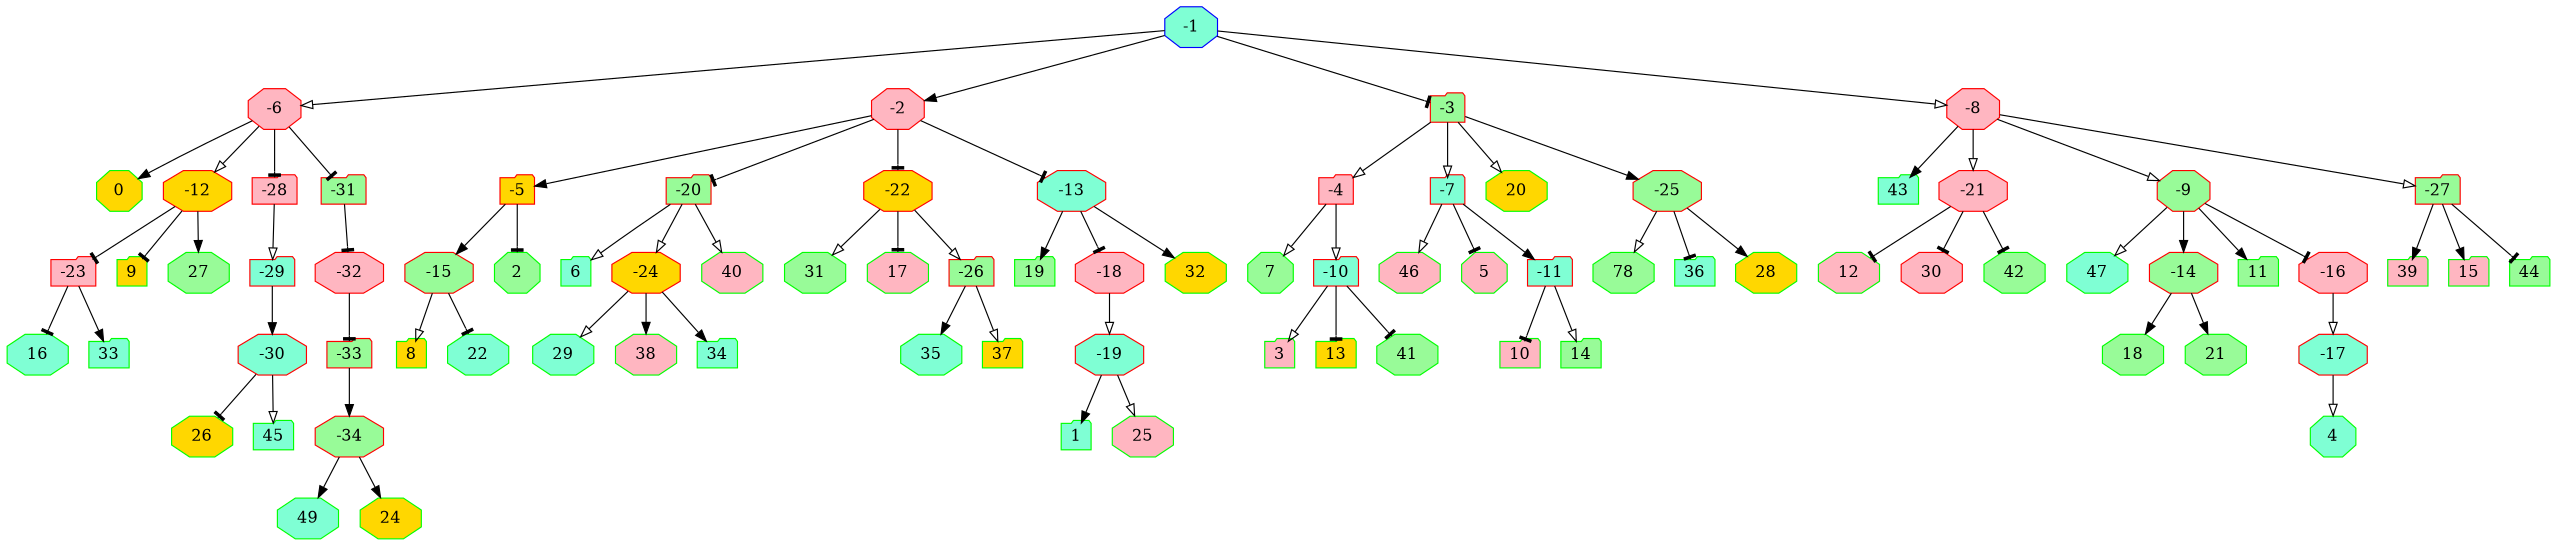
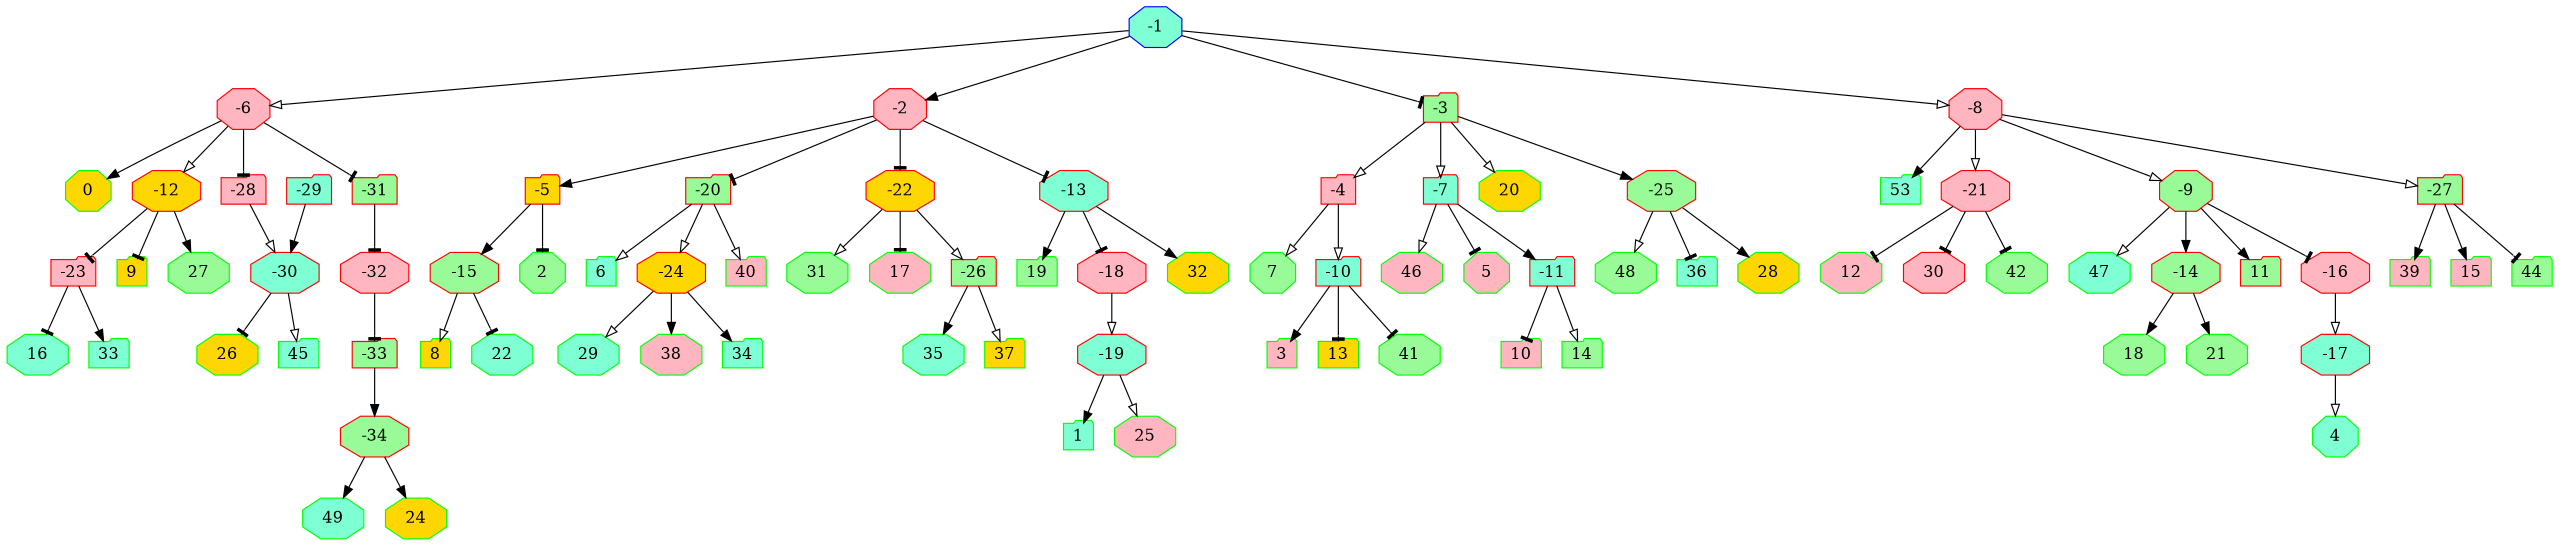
(1898, 191) -> (1901, 191)
(274, 226) -> (260, 223)
(732, 273) -> (746, 273)
(1624, 273) -> (1626, 273)
(2258, 273) -> (2261, 273)
(1311, 309) -> (1314, 309)
